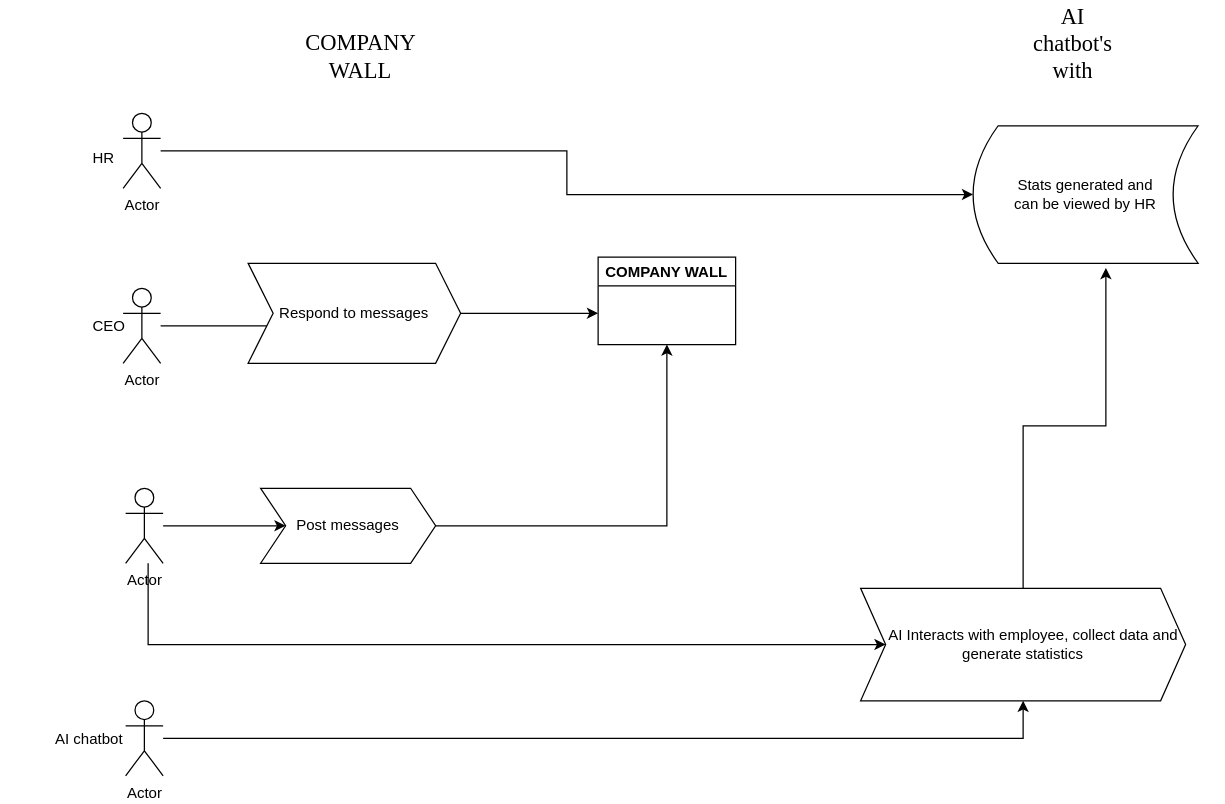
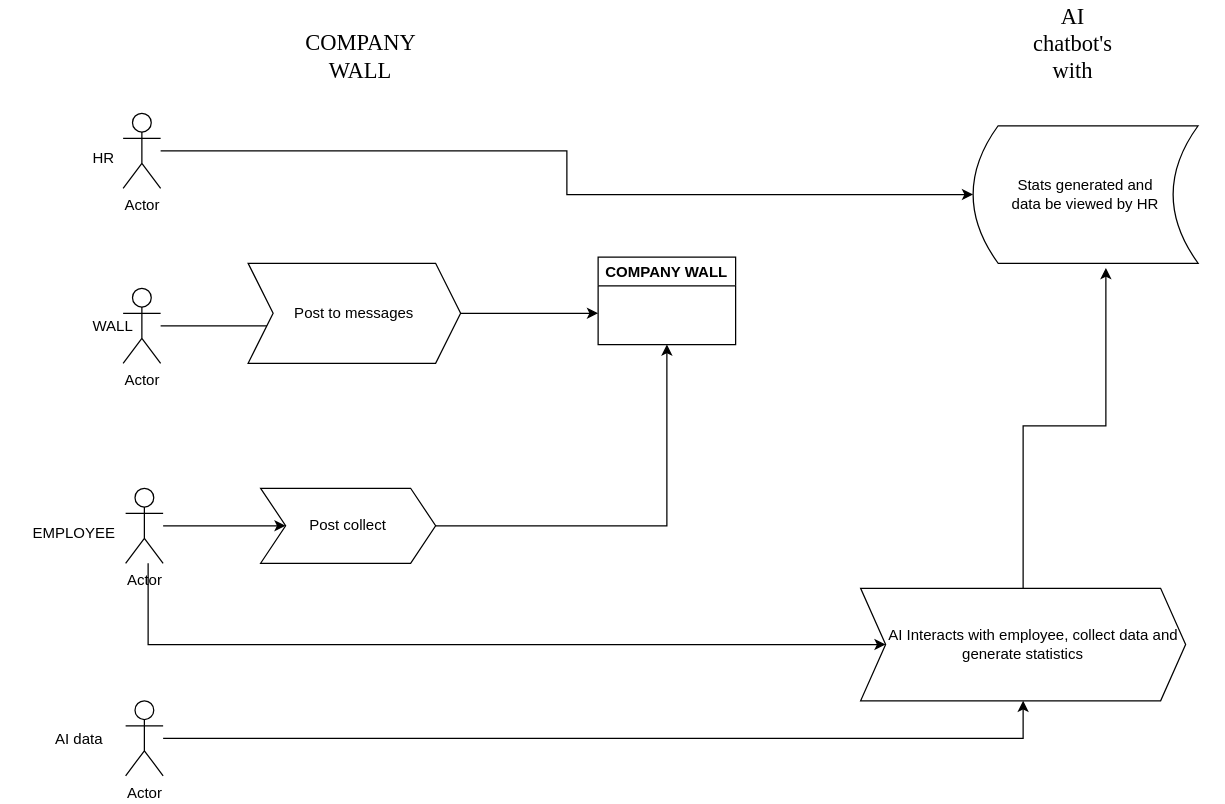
(1086, 194) -> (1086, 194)
(354, 313) -> (354, 313)
(105, 326) -> (109, 326)
(348, 526) -> (348, 526)
none -> (76, 532)
(95, 739) -> (82, 739)
